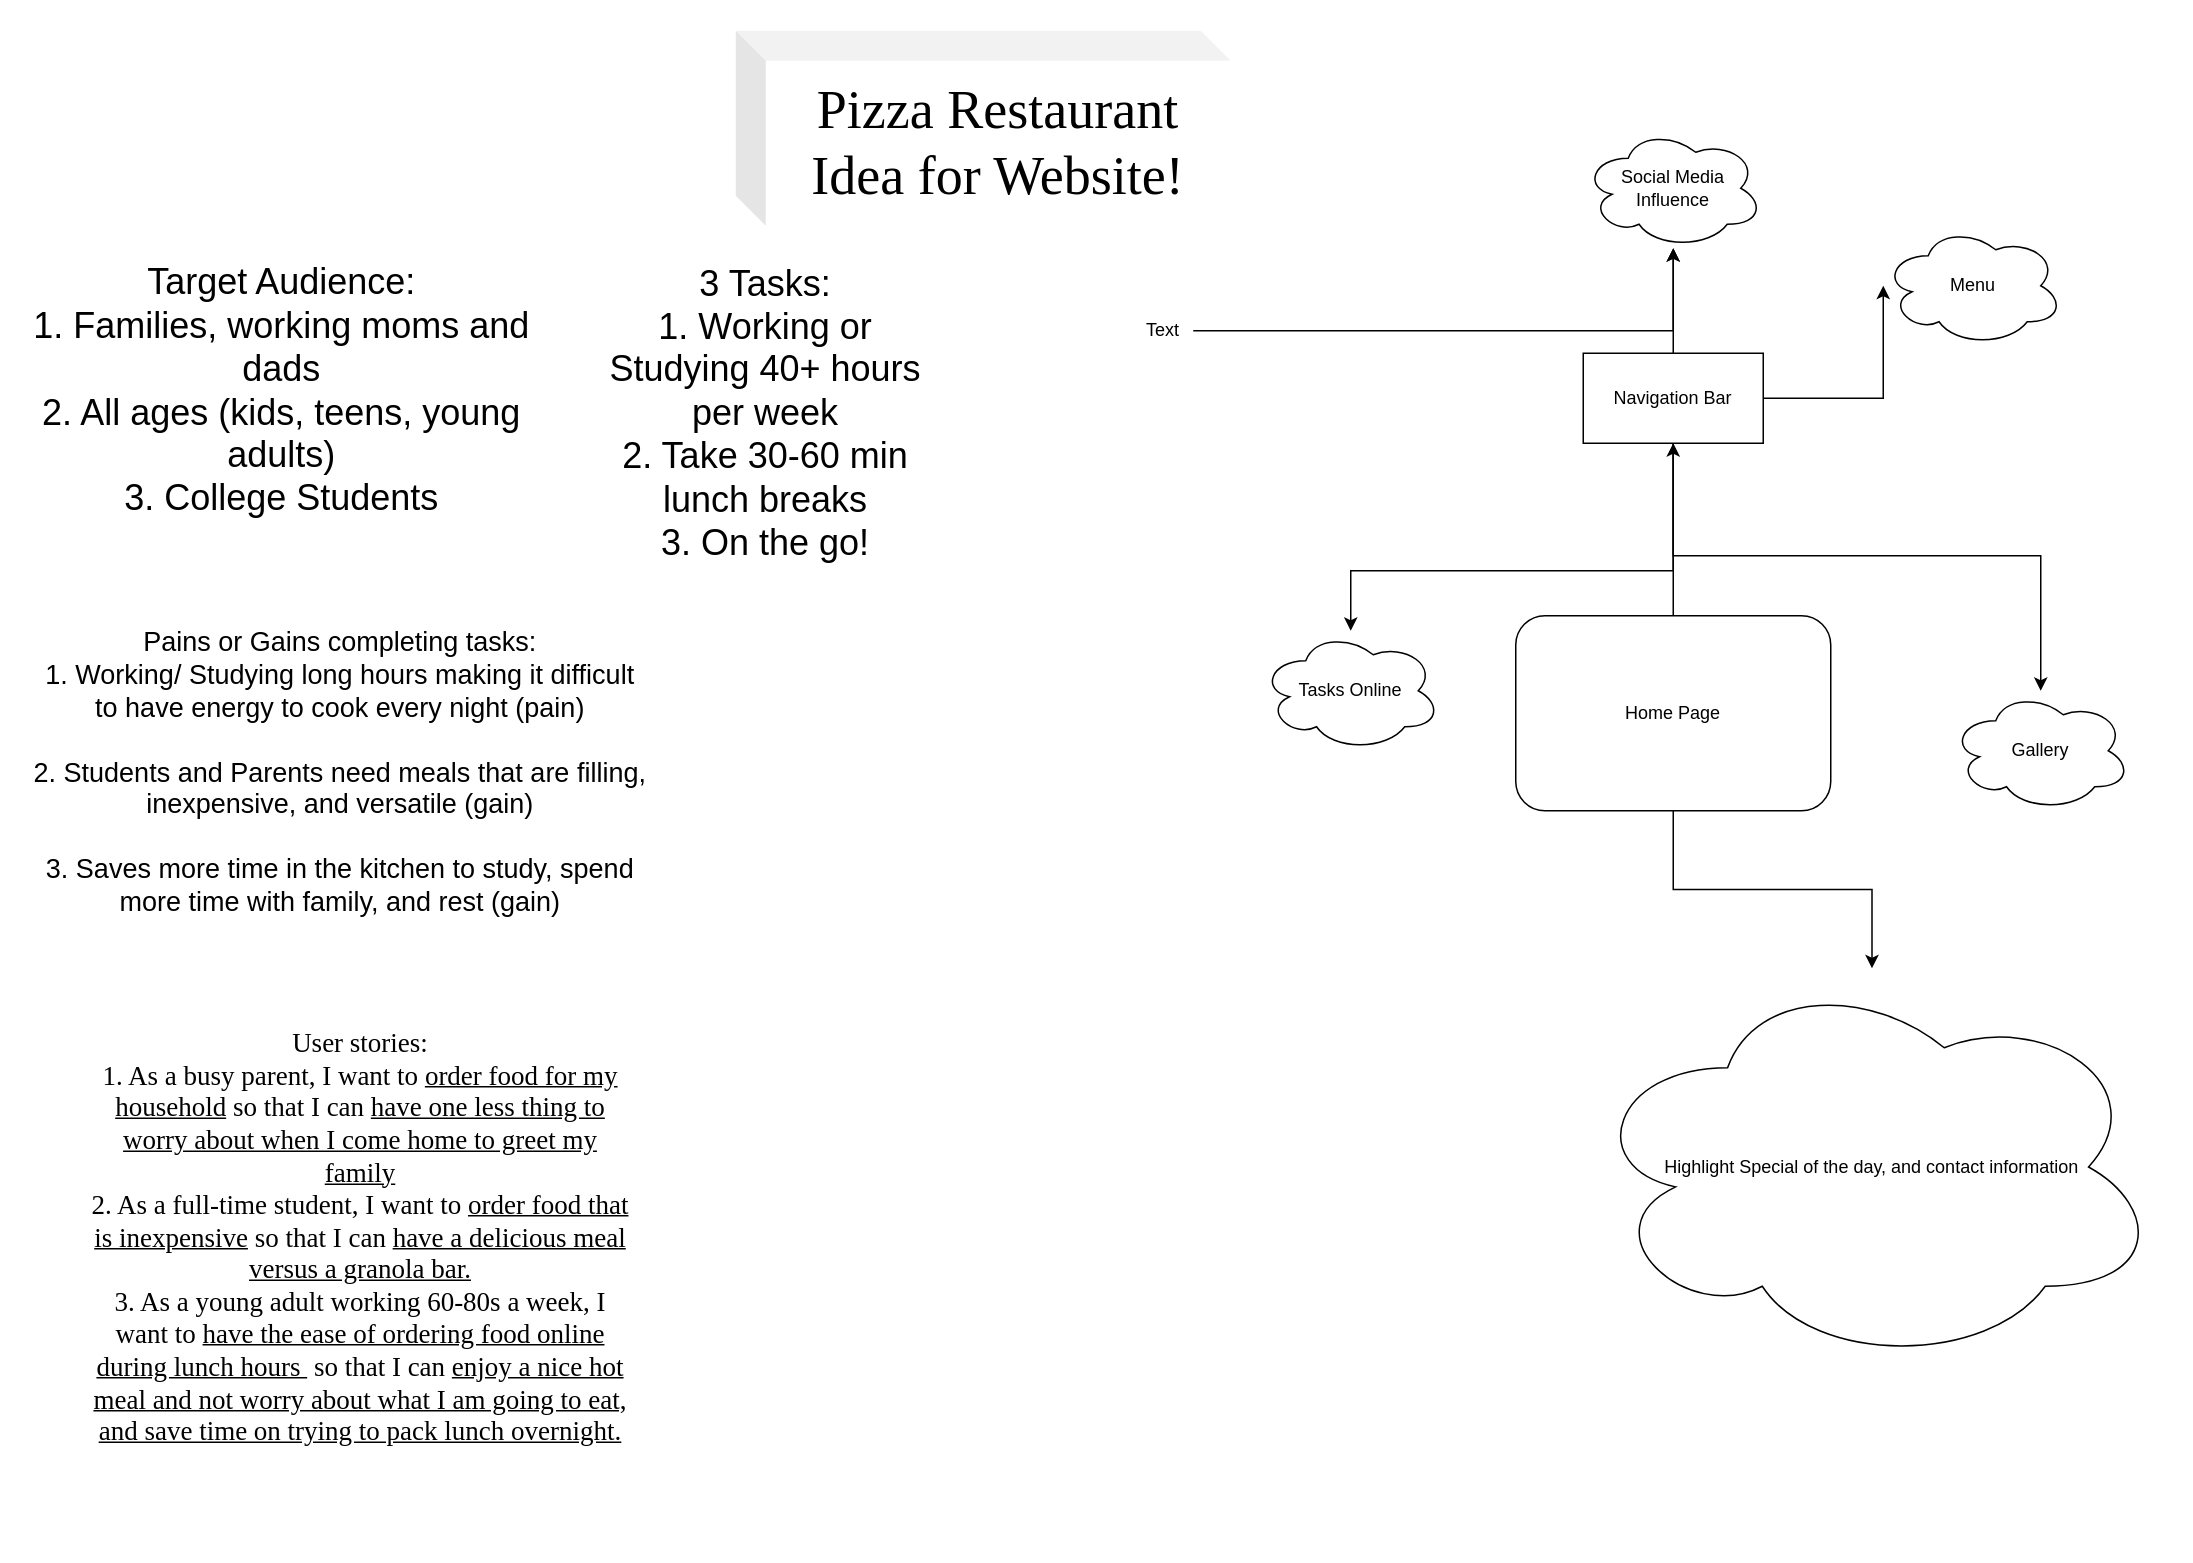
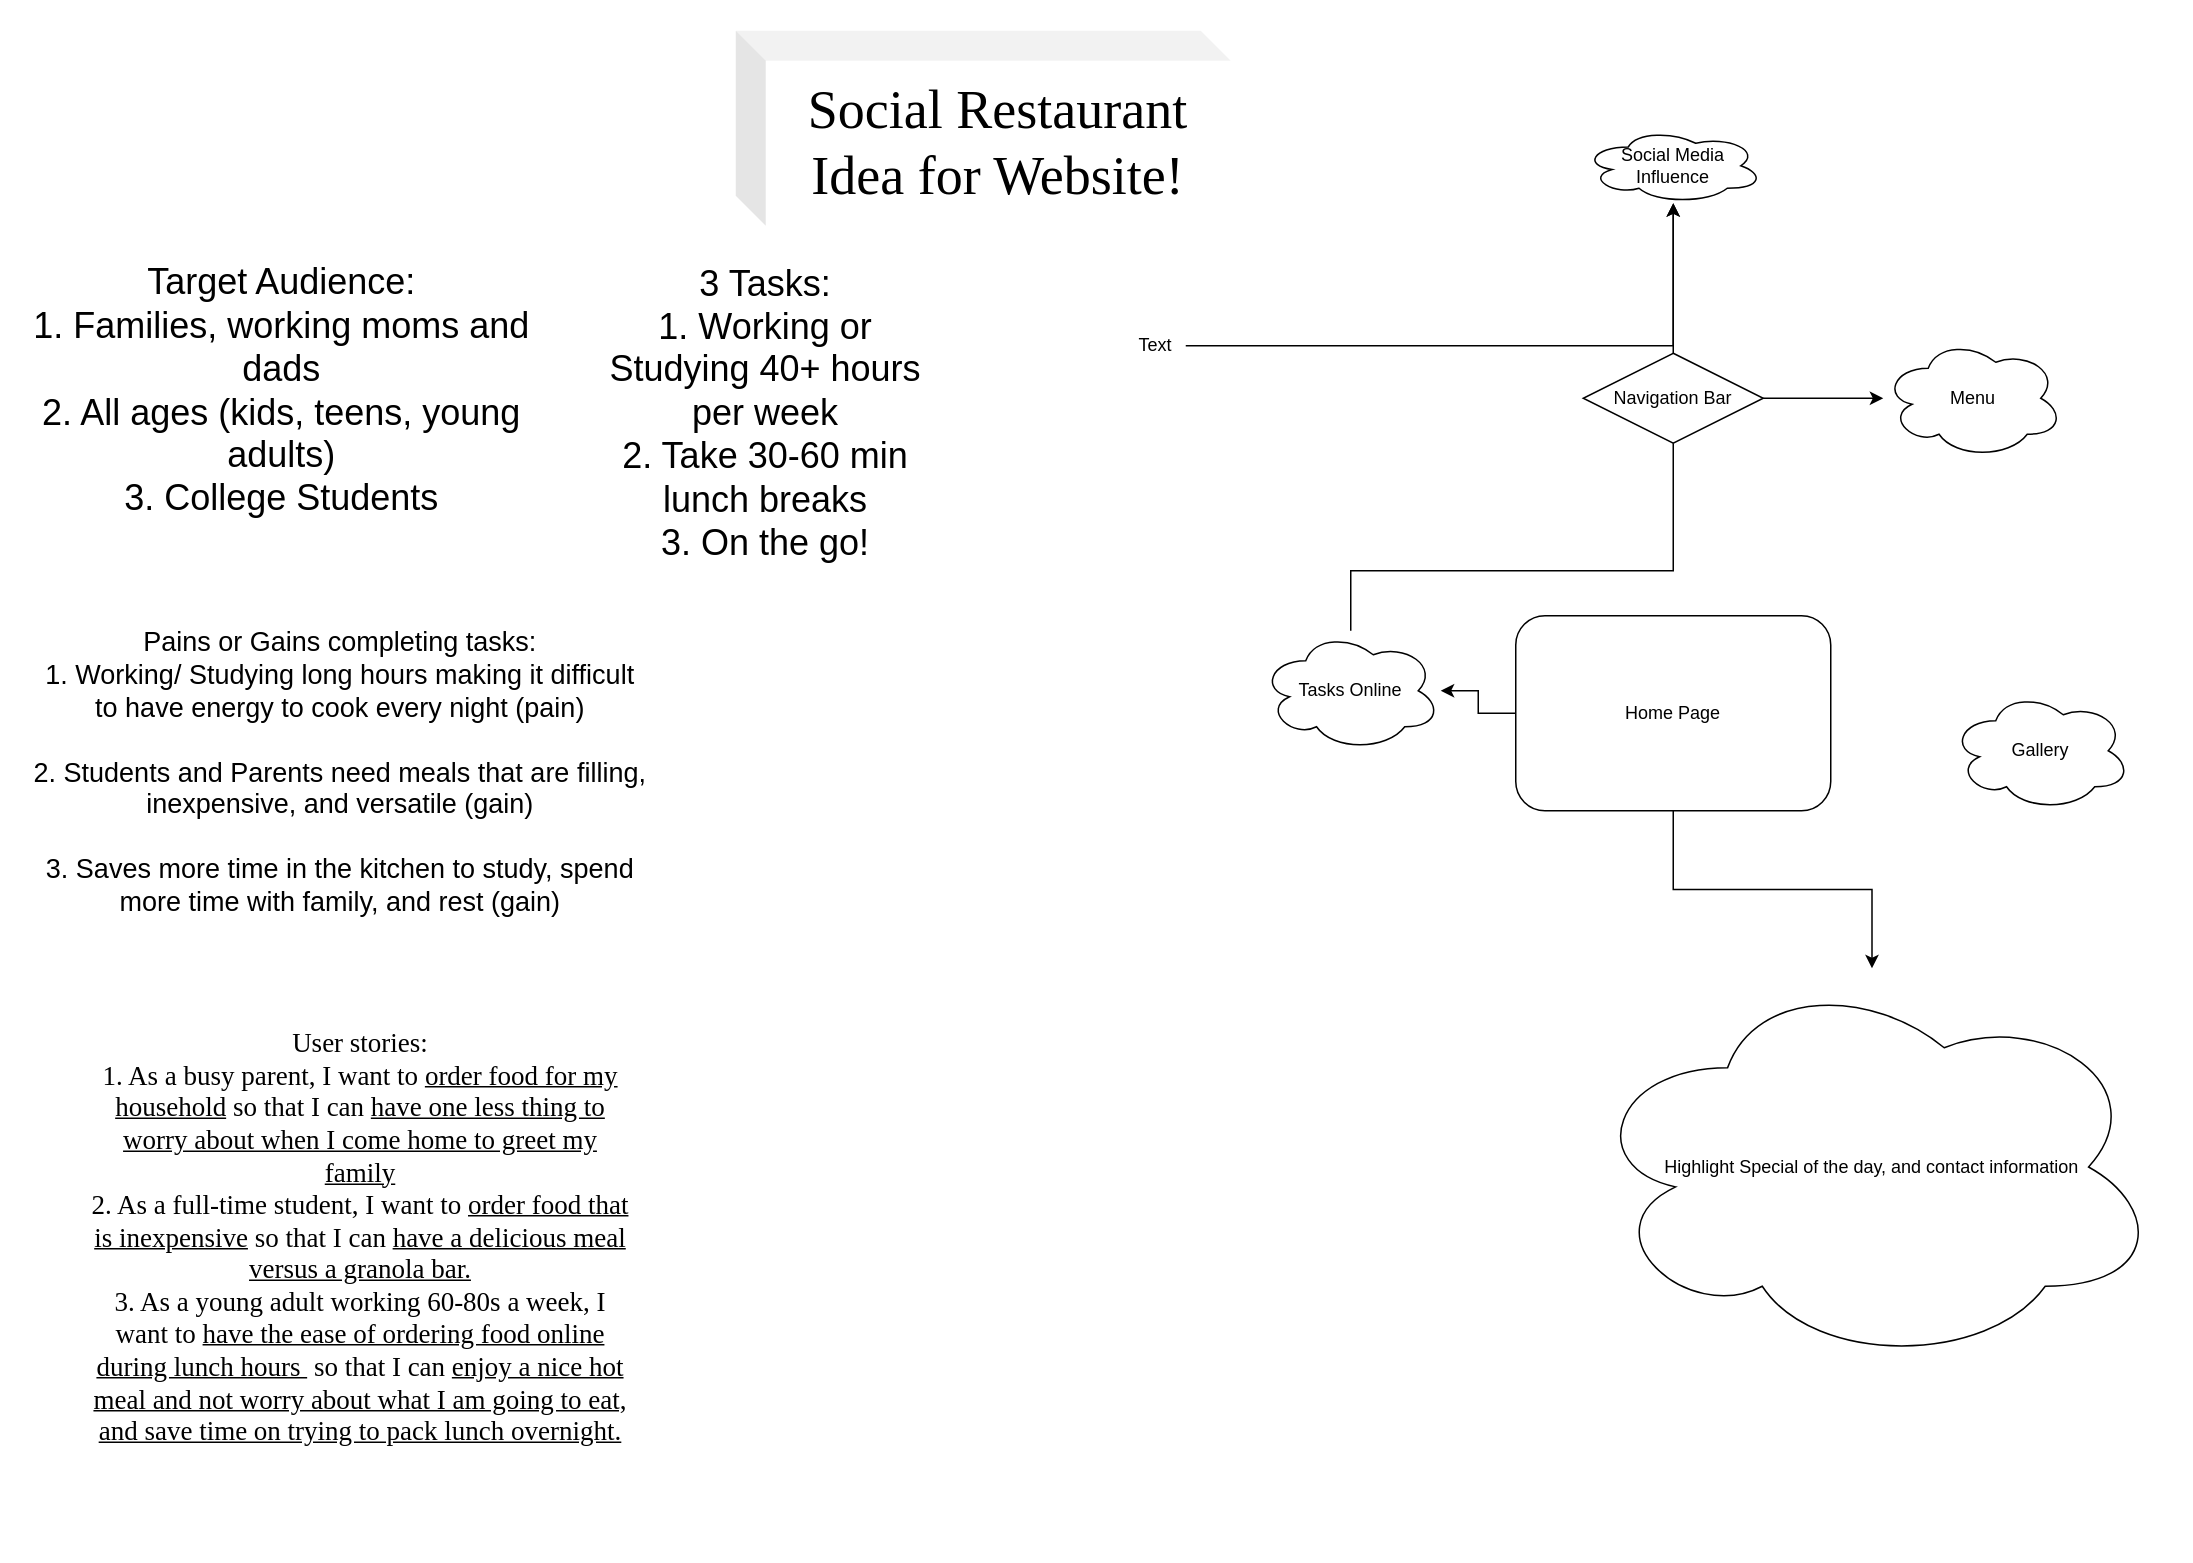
(998, 143) -> (998, 143)
(1673, 188) -> (1673, 166)
(1973, 286) -> (1973, 398)
(1163, 331) -> (1156, 346)
(1673, 398) -> (1673, 398)
(1921, 556) -> none
(1673, 595) -> (1478, 707)
(1351, 619) -> (1351, 623)
